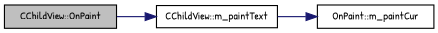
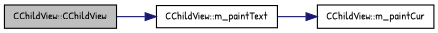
(60, 17) -> (60, 17)
(376, 17) -> (376, 17)
